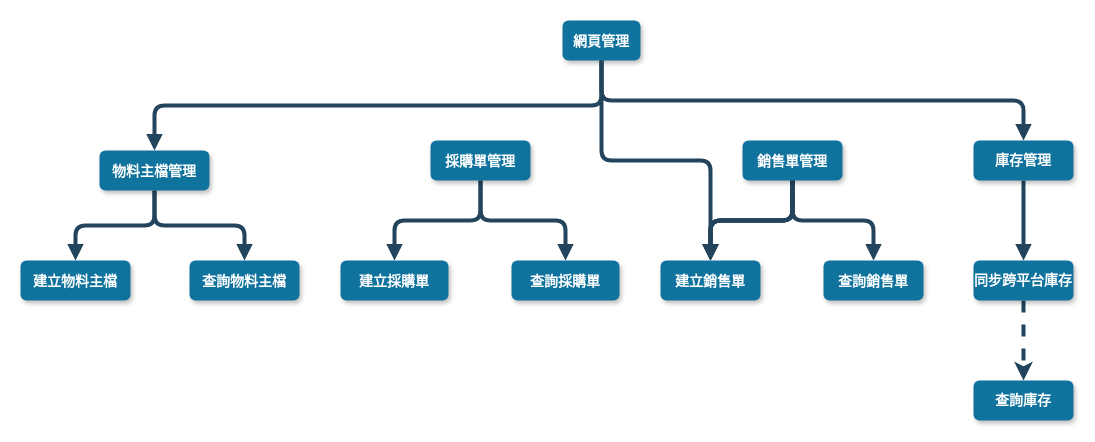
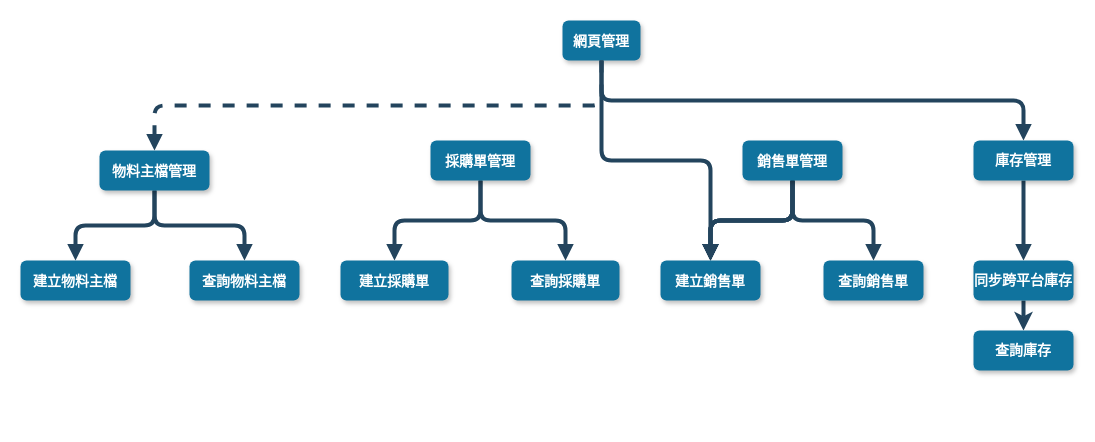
(161, 106) -> (161, 106)
(1024, 401) -> (1024, 351)
